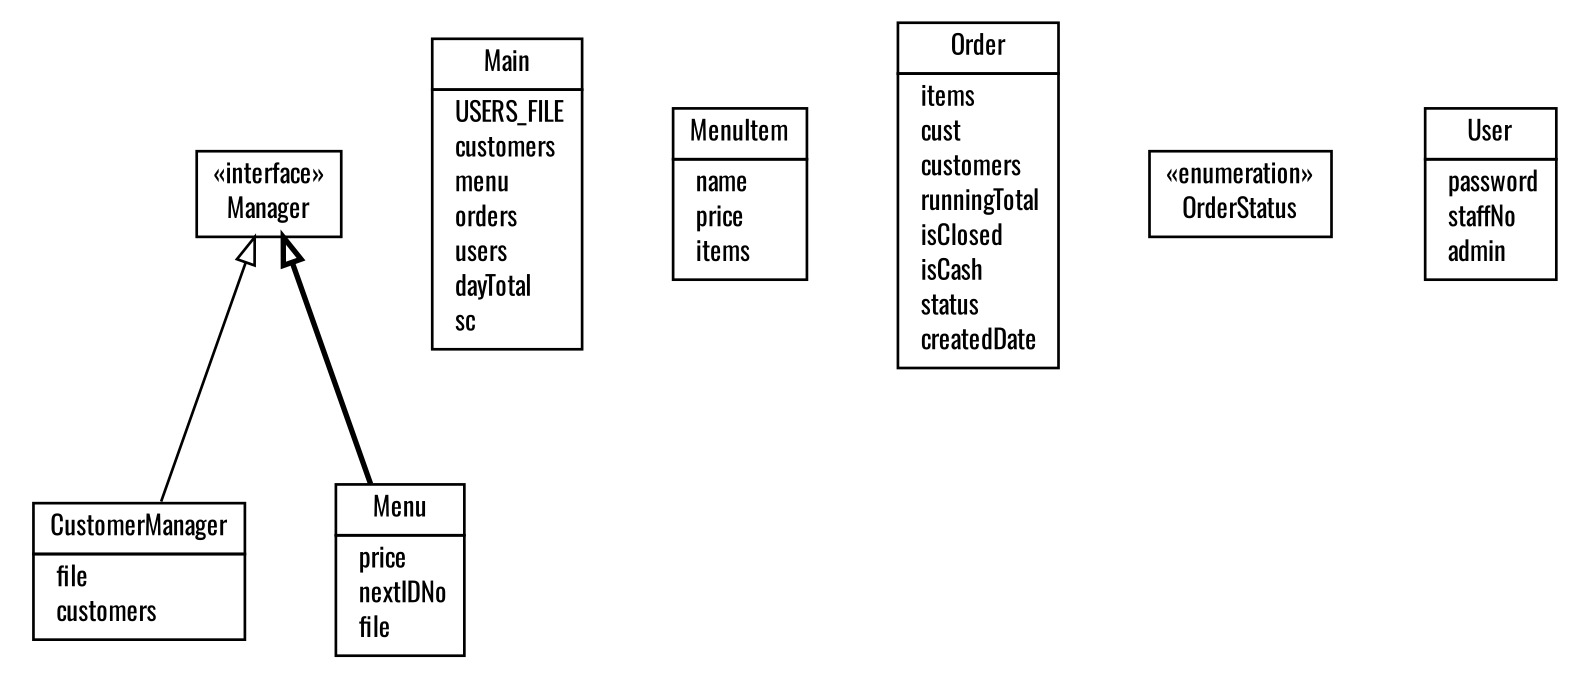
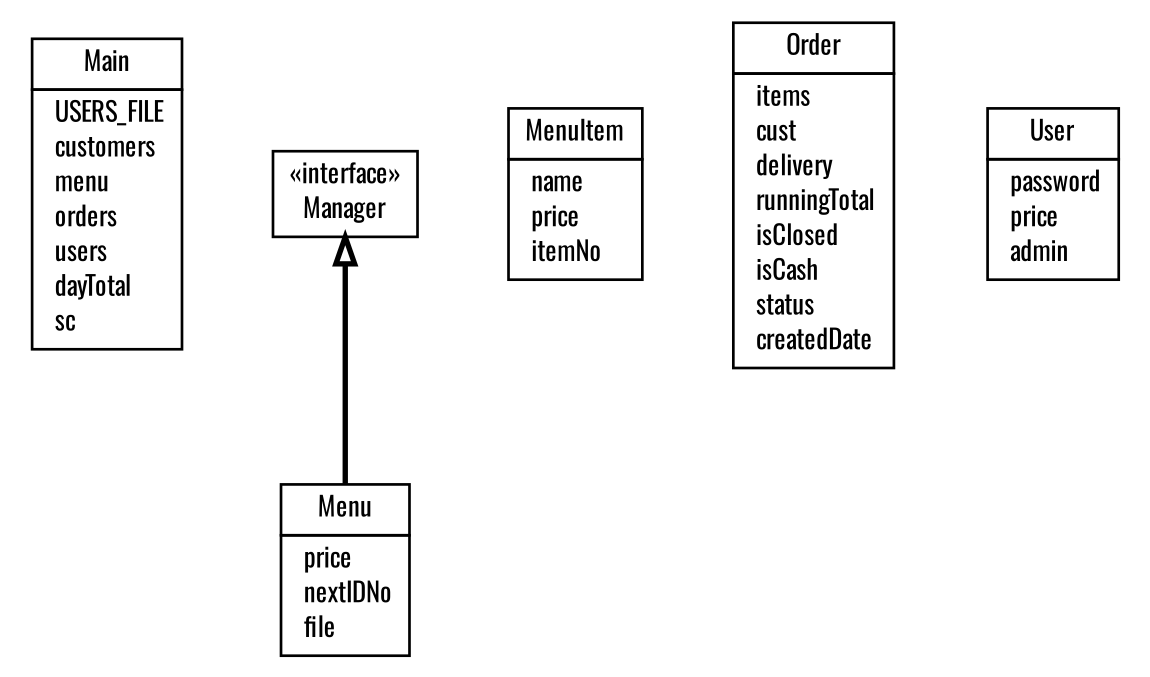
(969, 167) -> (792, 167)
(1241, 194) -> none
(1480, 218) -> (1032, 218)
(721, 253) -> (565, 253)
(138, 570) -> none
